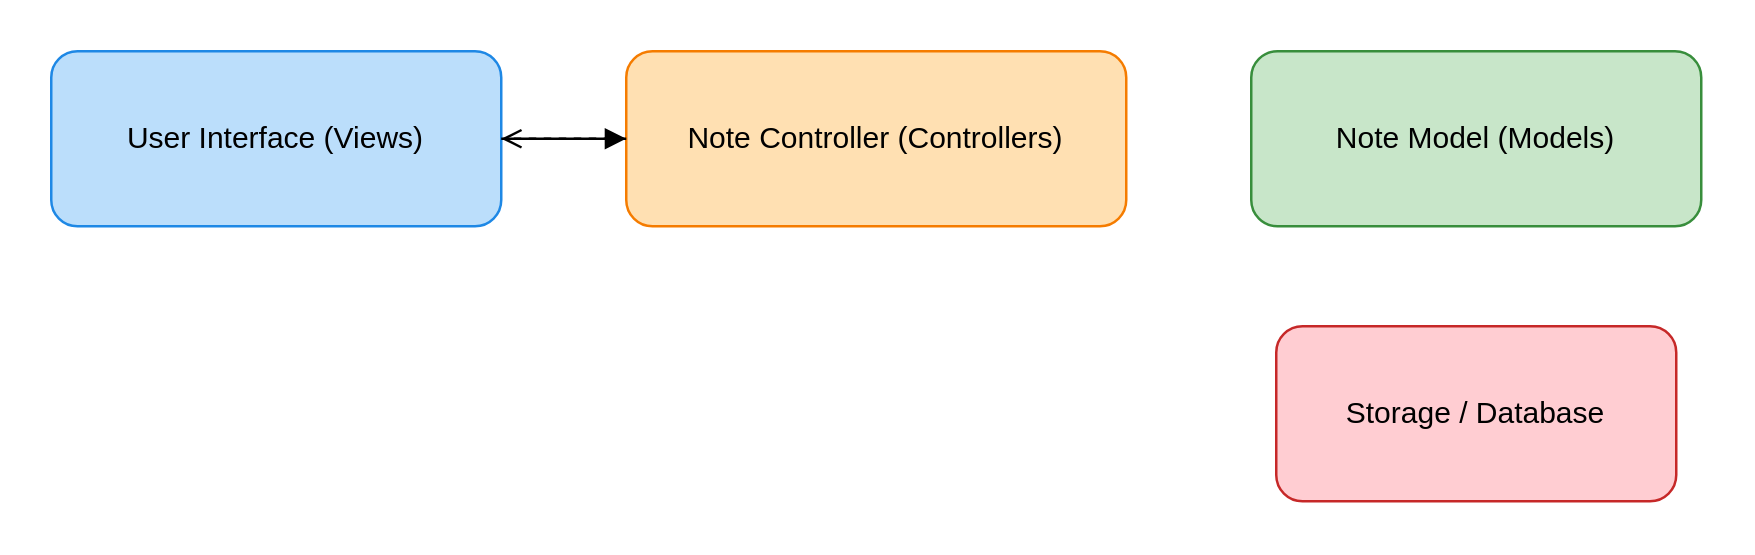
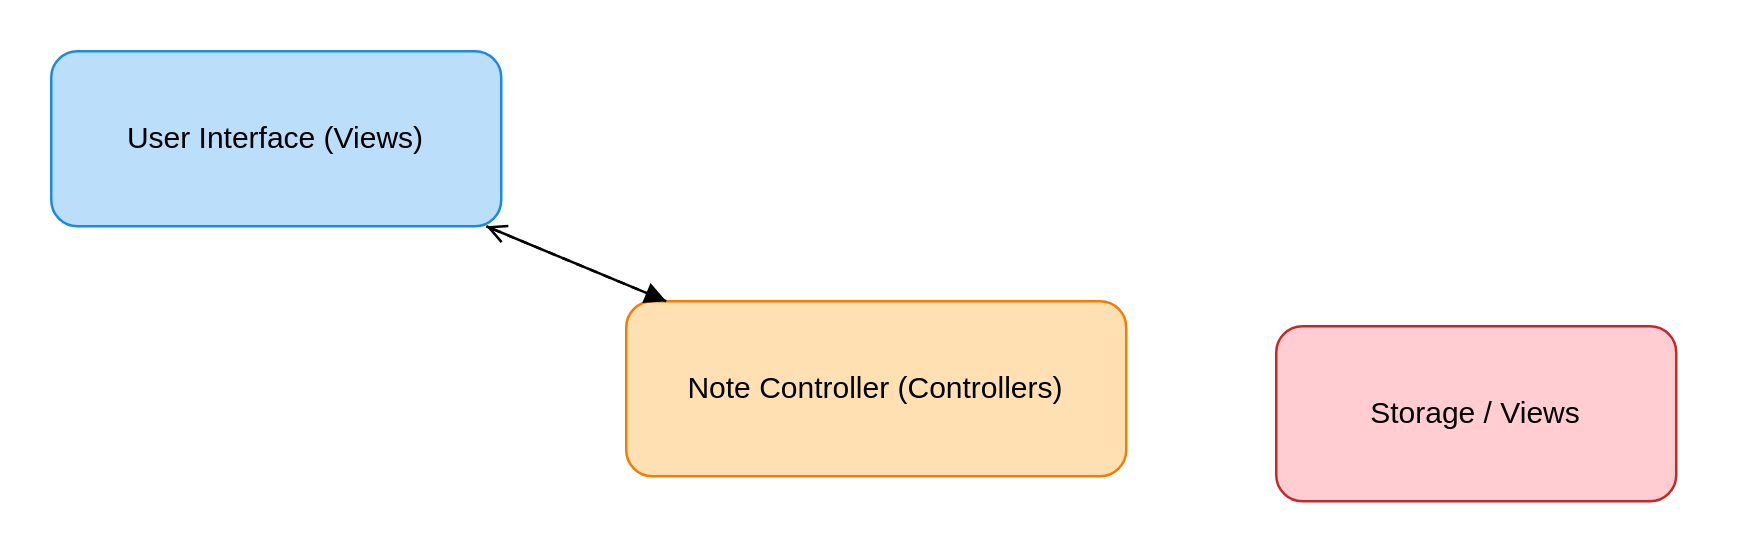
(876, 139) -> (876, 389)
(1476, 139) -> none
(1476, 414) -> (1476, 414)
